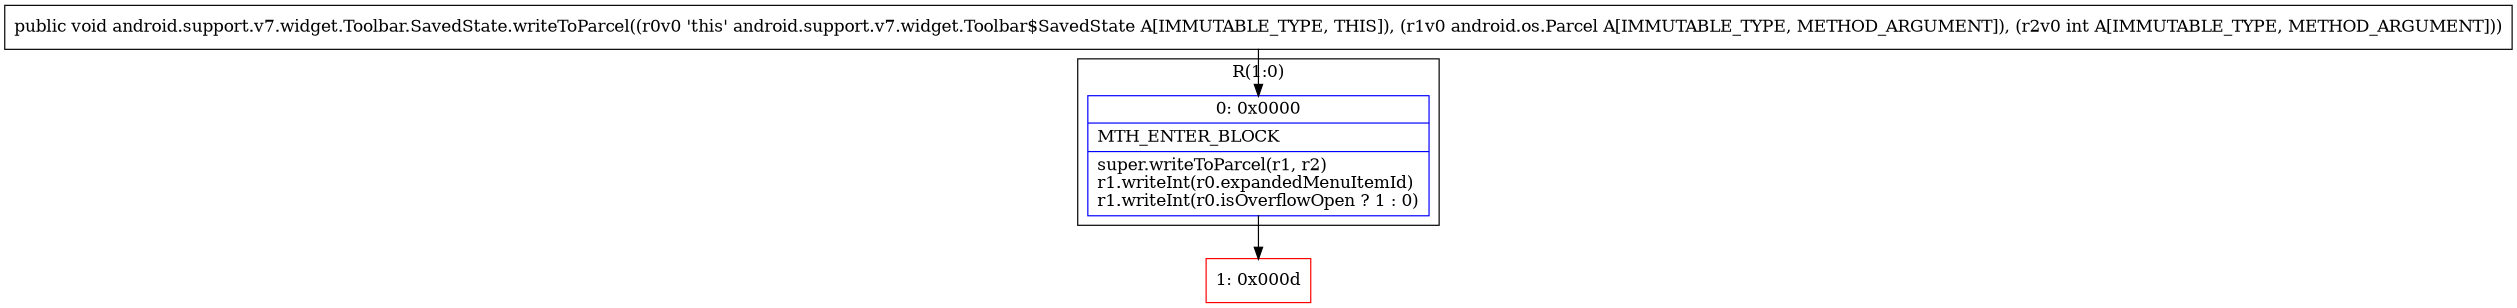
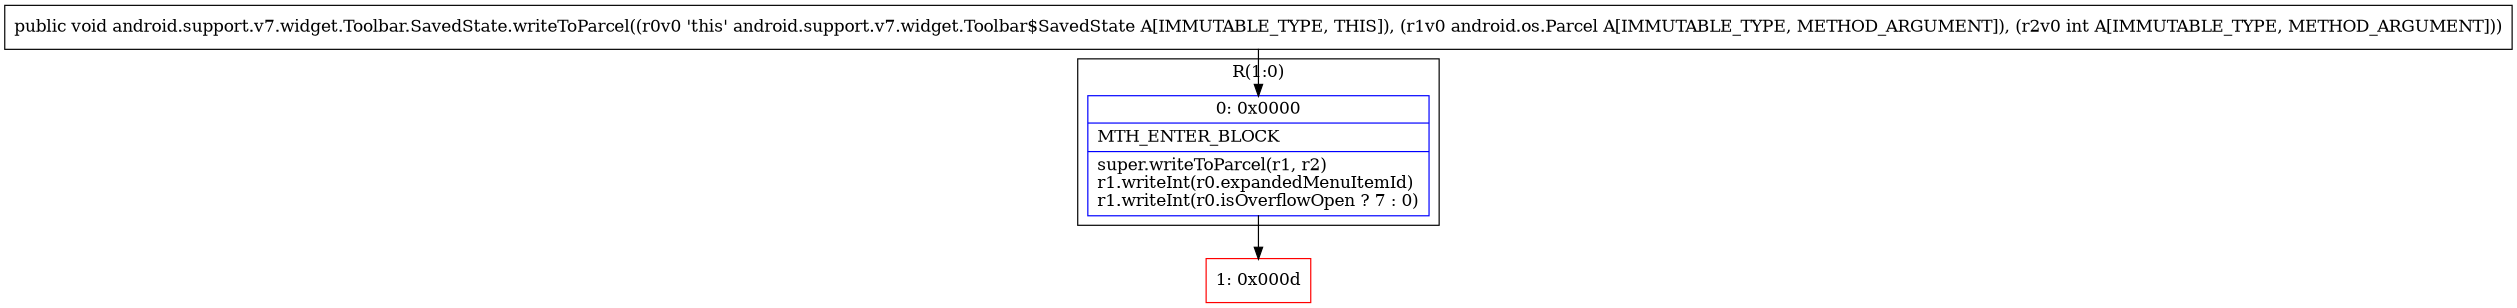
(1258, 201) -> (1258, 201)
